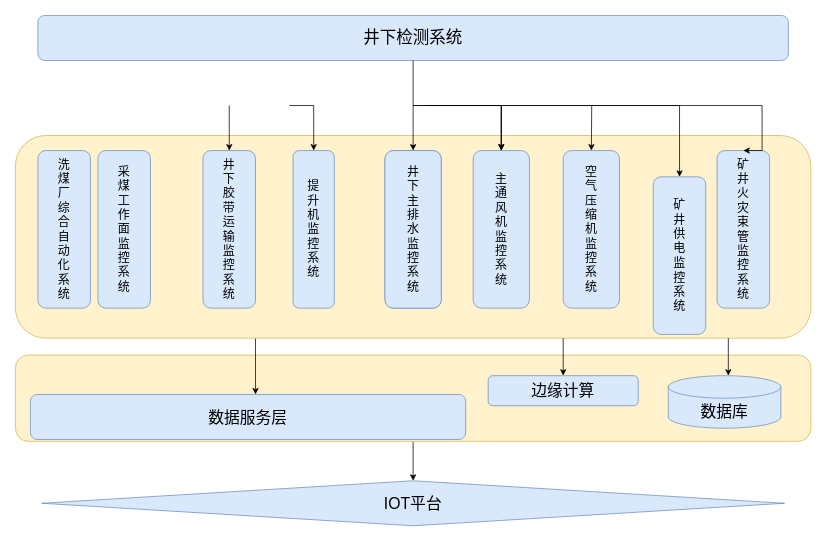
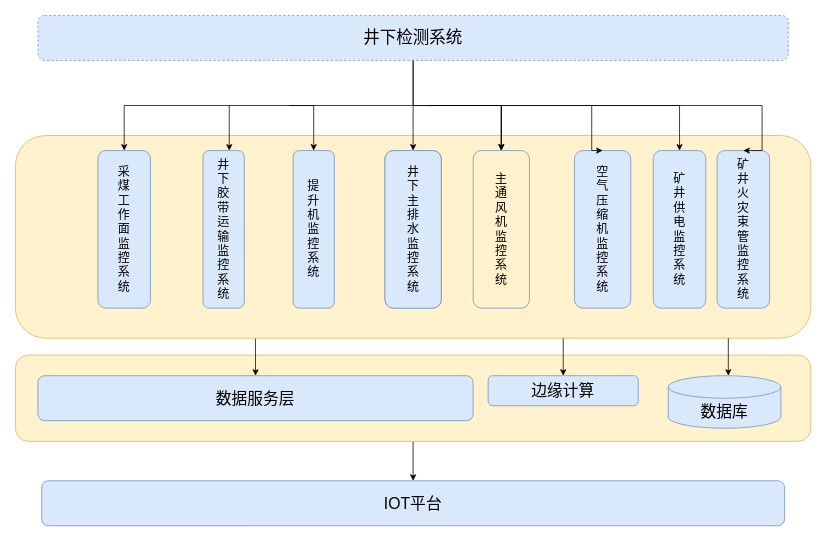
(413, 38) -> (413, 38)
none -> (186, 105)
(64, 229) -> none
(229, 229) -> (224, 229)
(501, 229) -> (501, 229)
(591, 229) -> (602, 229)
(679, 255) -> (679, 229)
(248, 417) -> (255, 398)
(413, 503) -> (413, 503)
